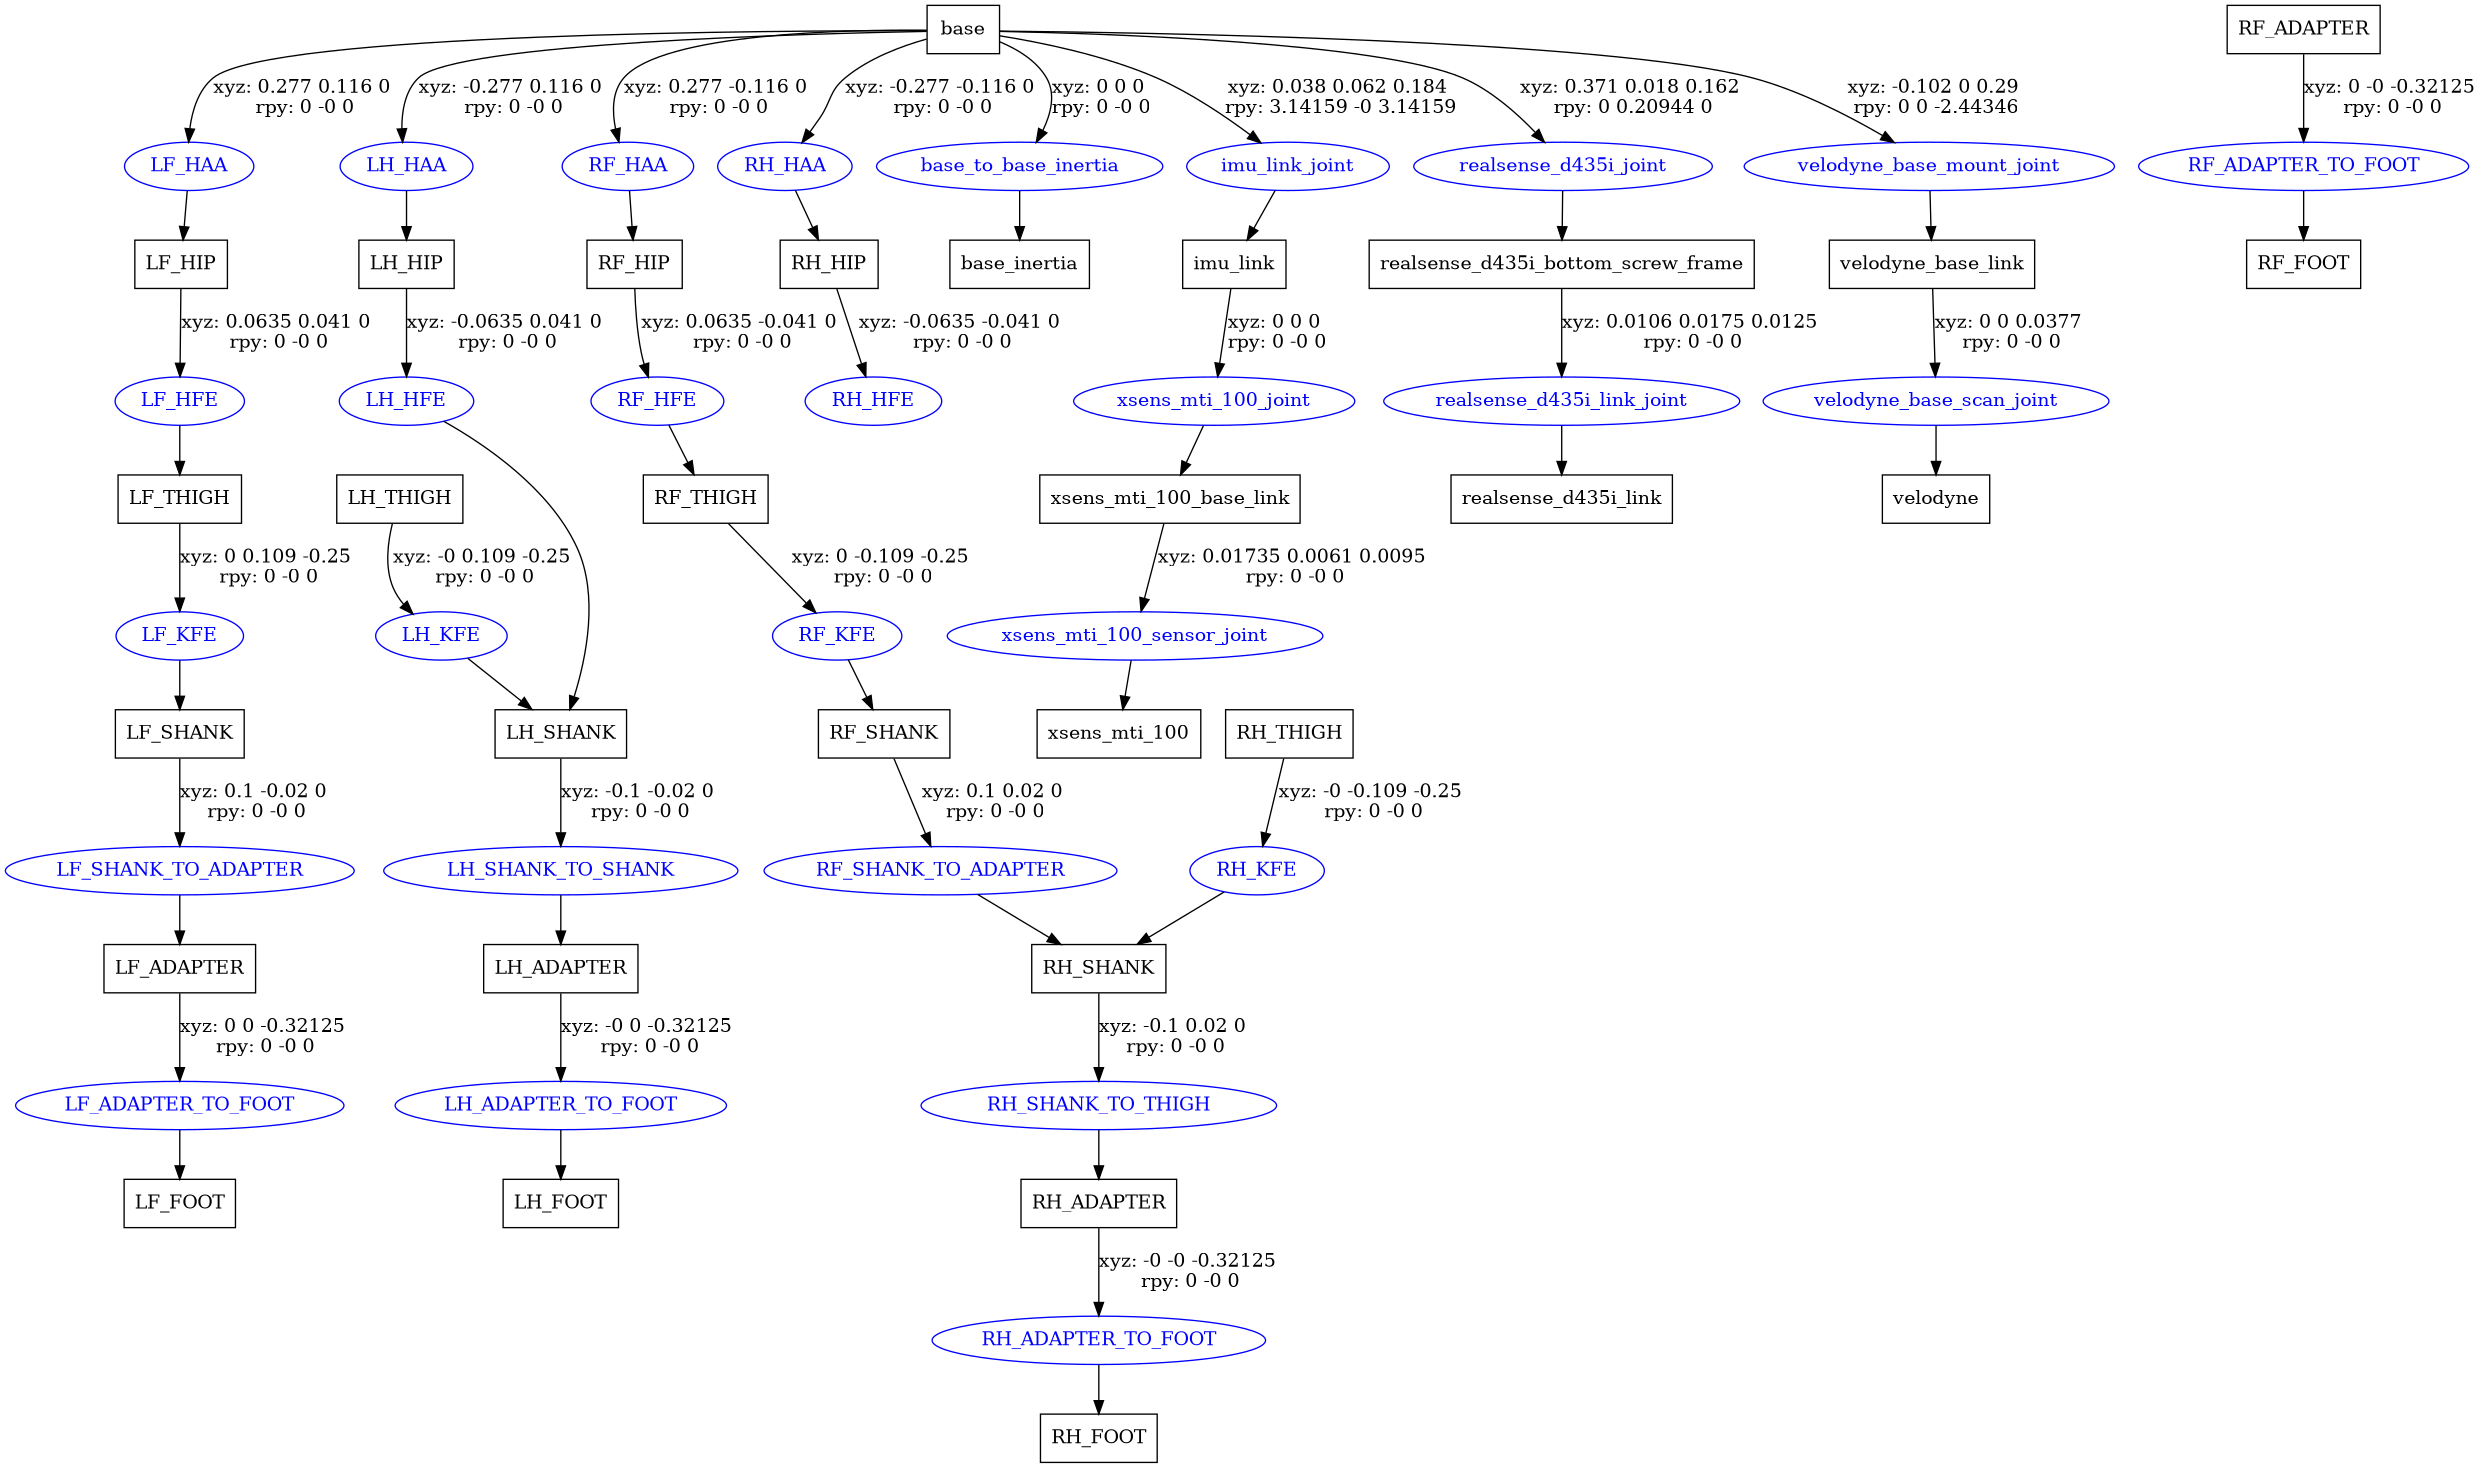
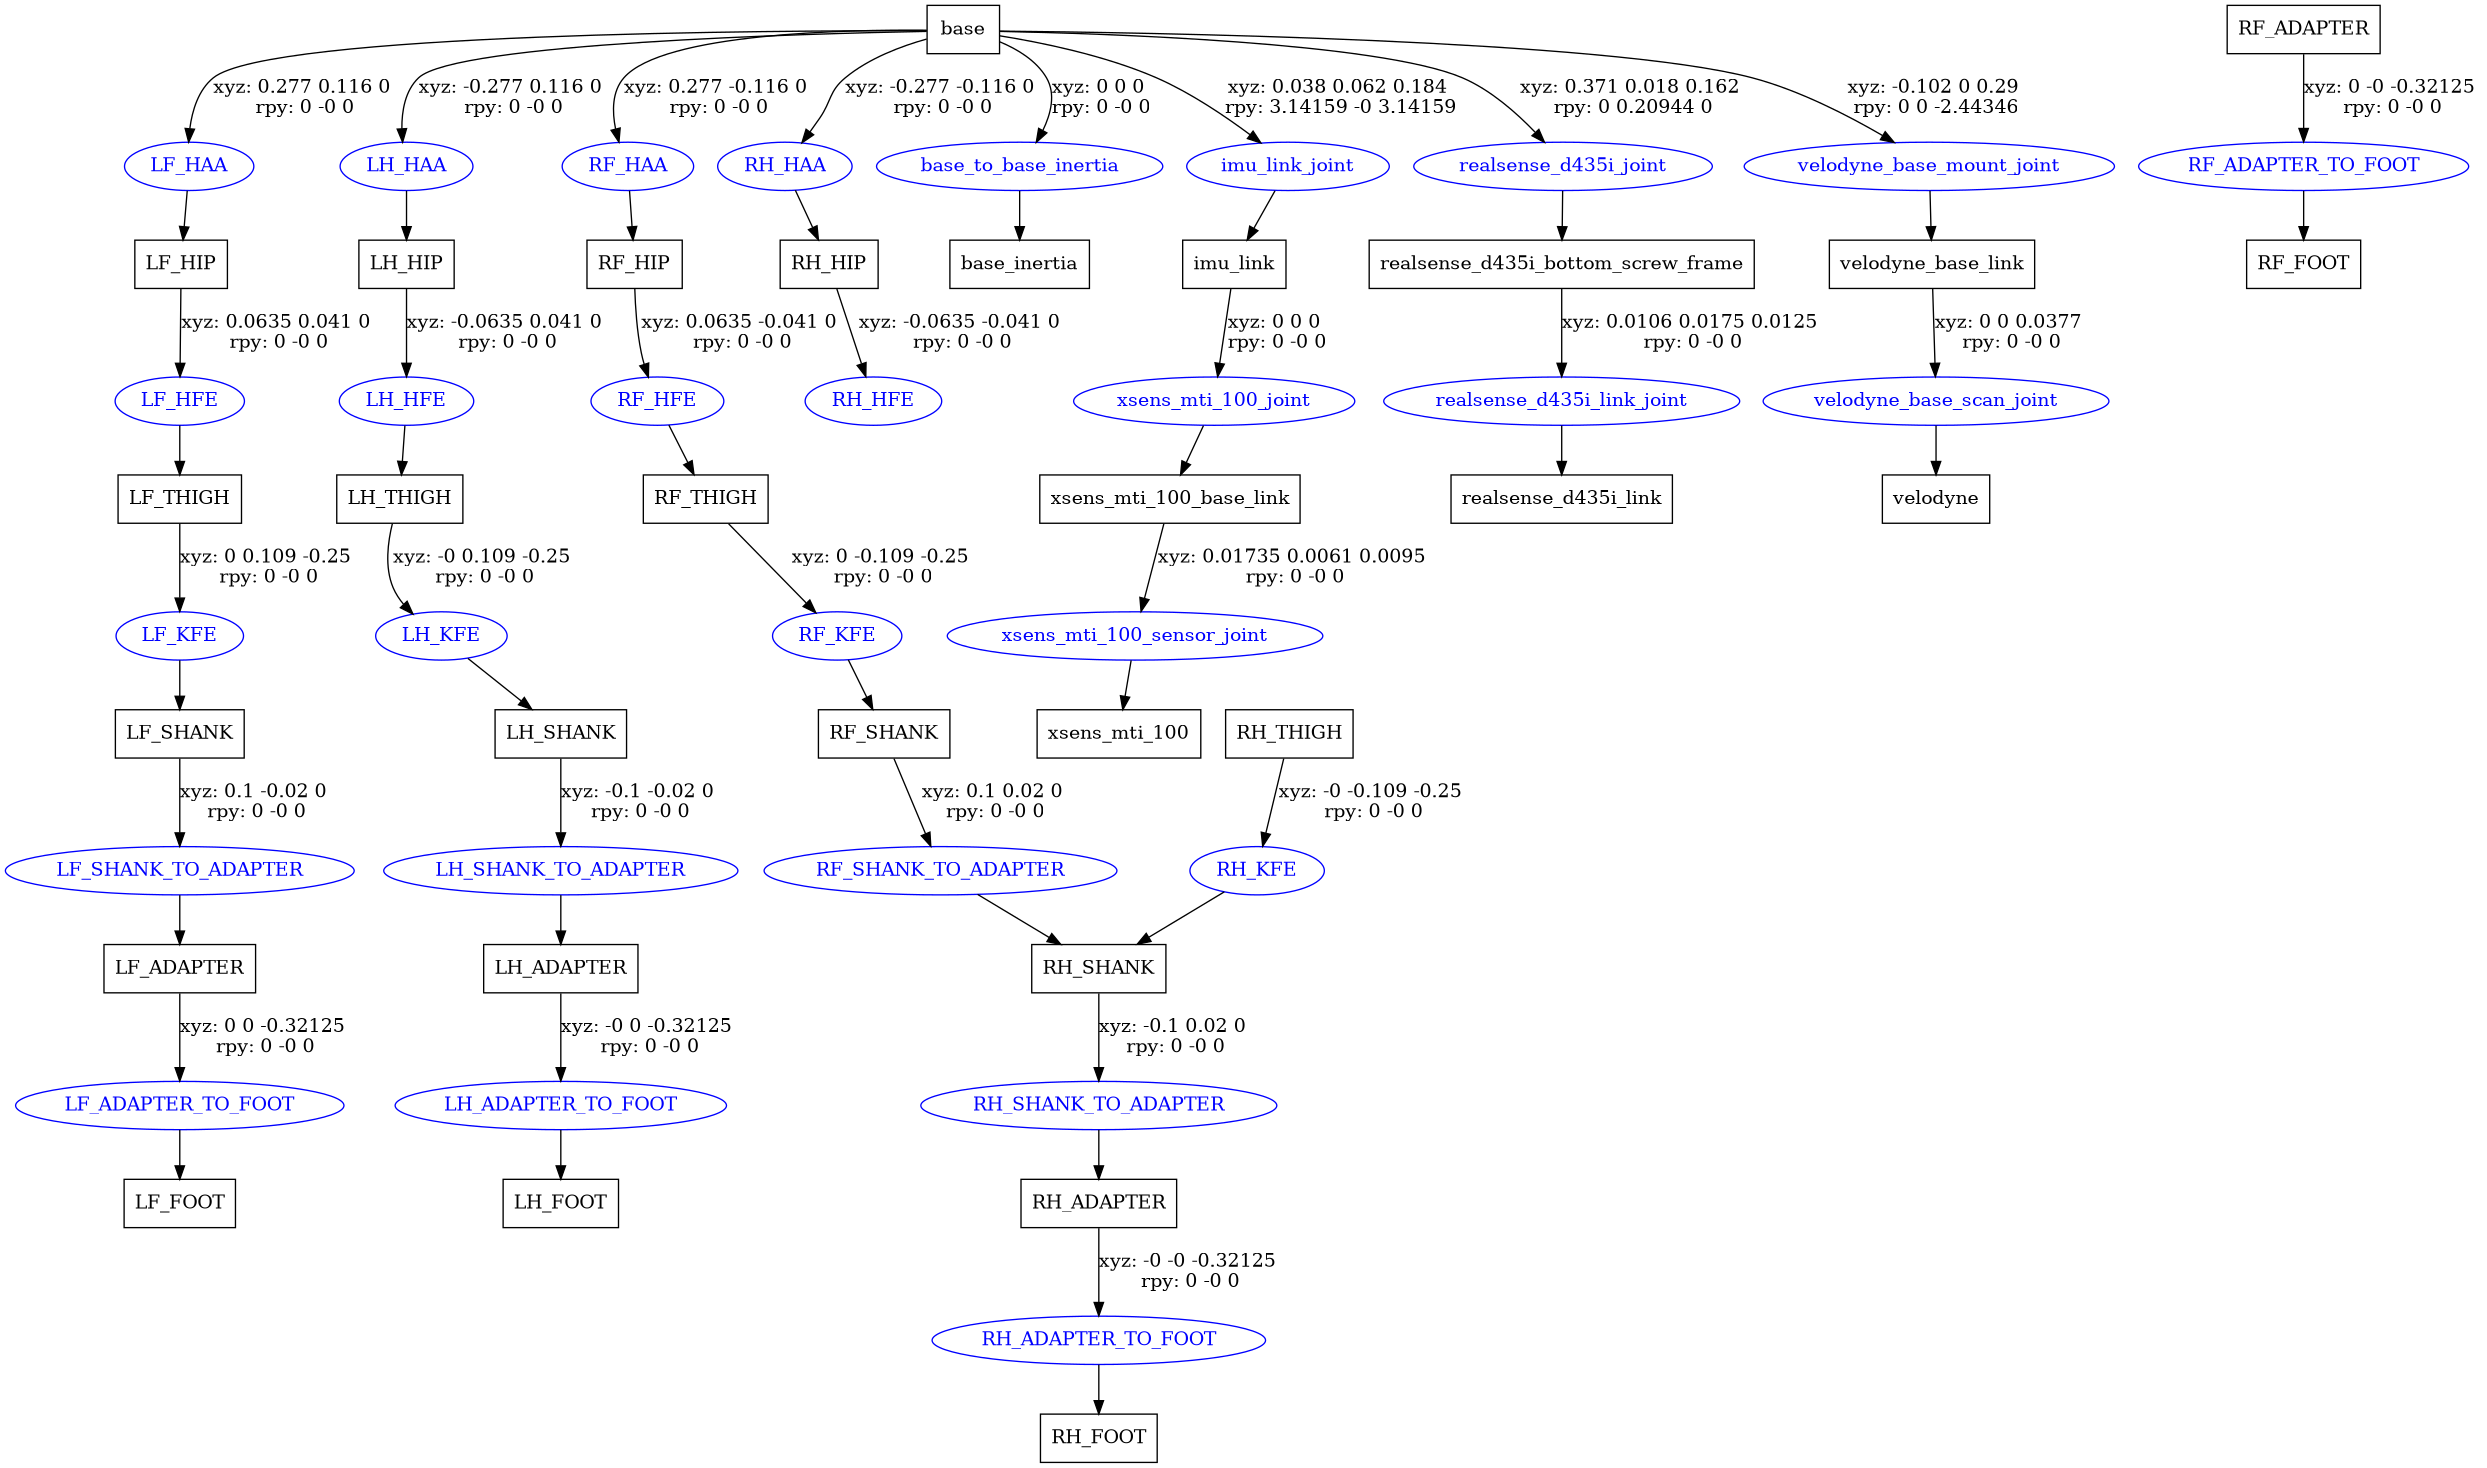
(569, 533) -> (404, 444)
(561, 871) -> (561, 871)
(1099, 1106) -> (1099, 1106)
